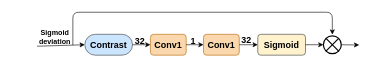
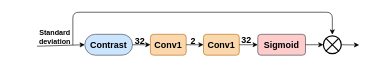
(54, 38) -> (54, 38)
(194, 41) -> (194, 41)
(282, 45) -> (282, 45)
